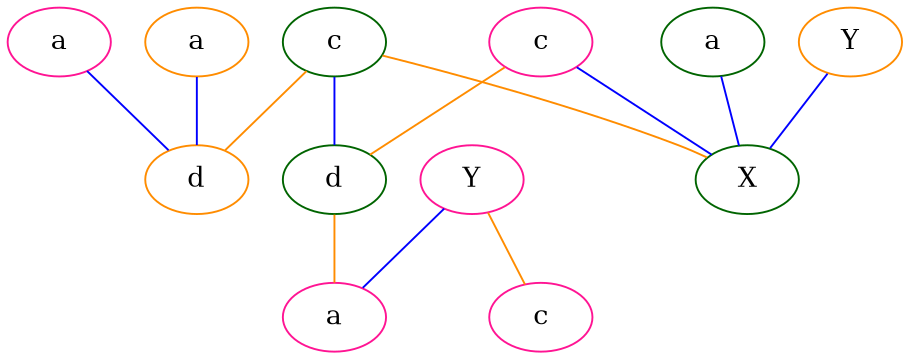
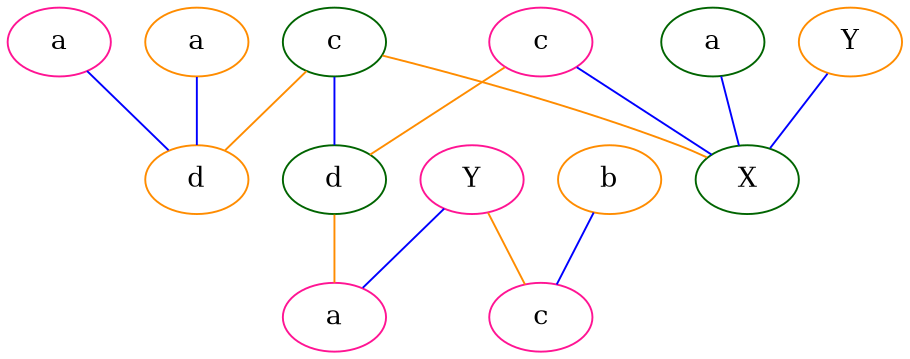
none -> (610, 180)
